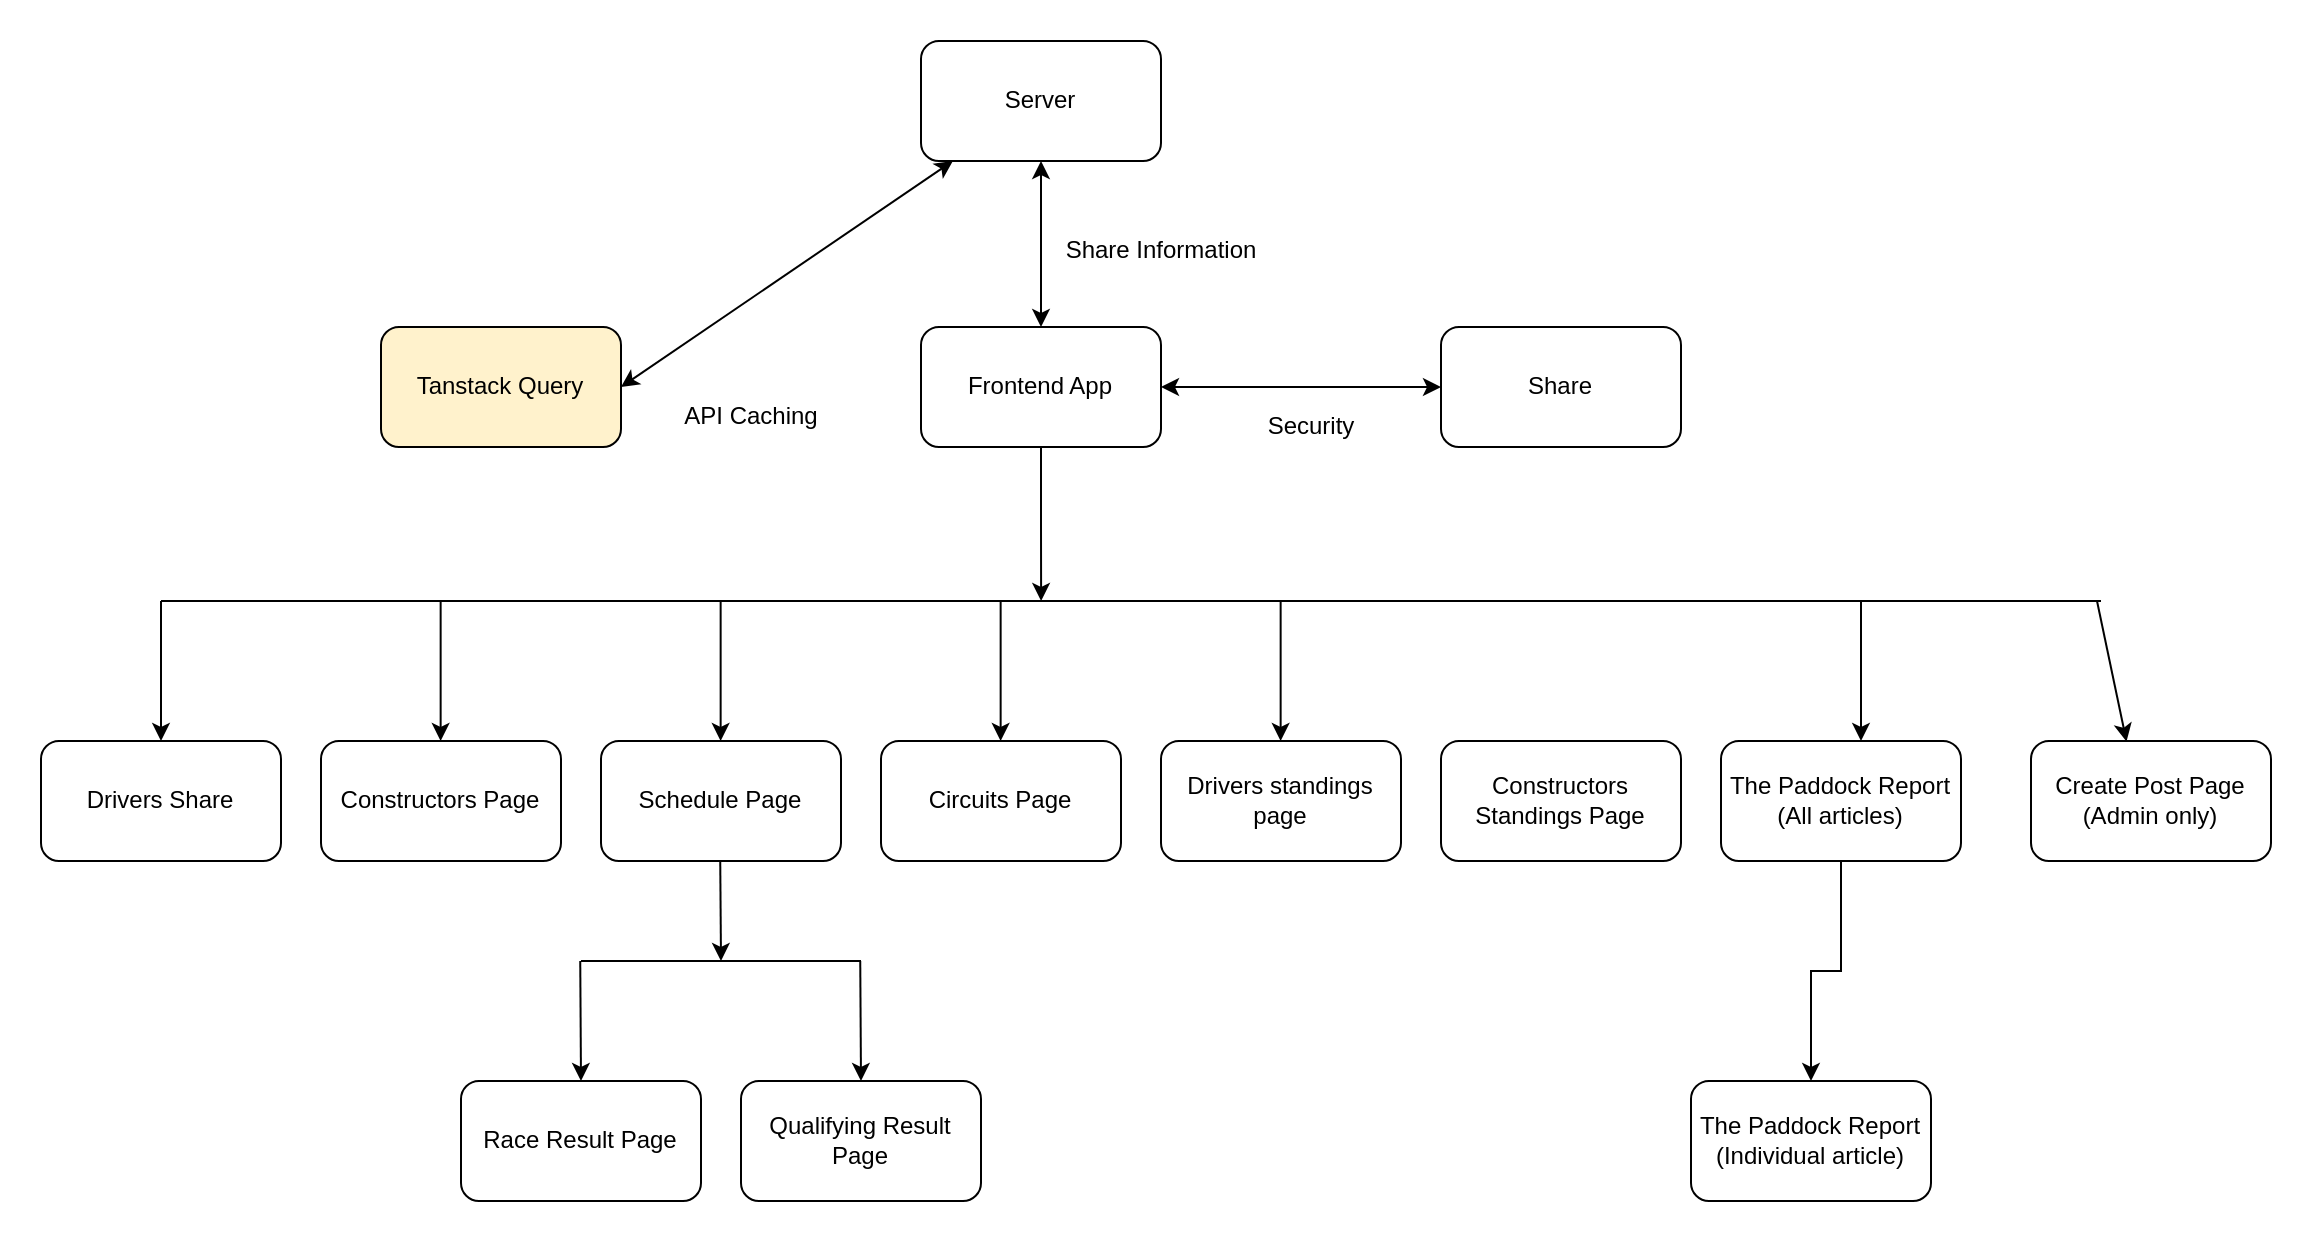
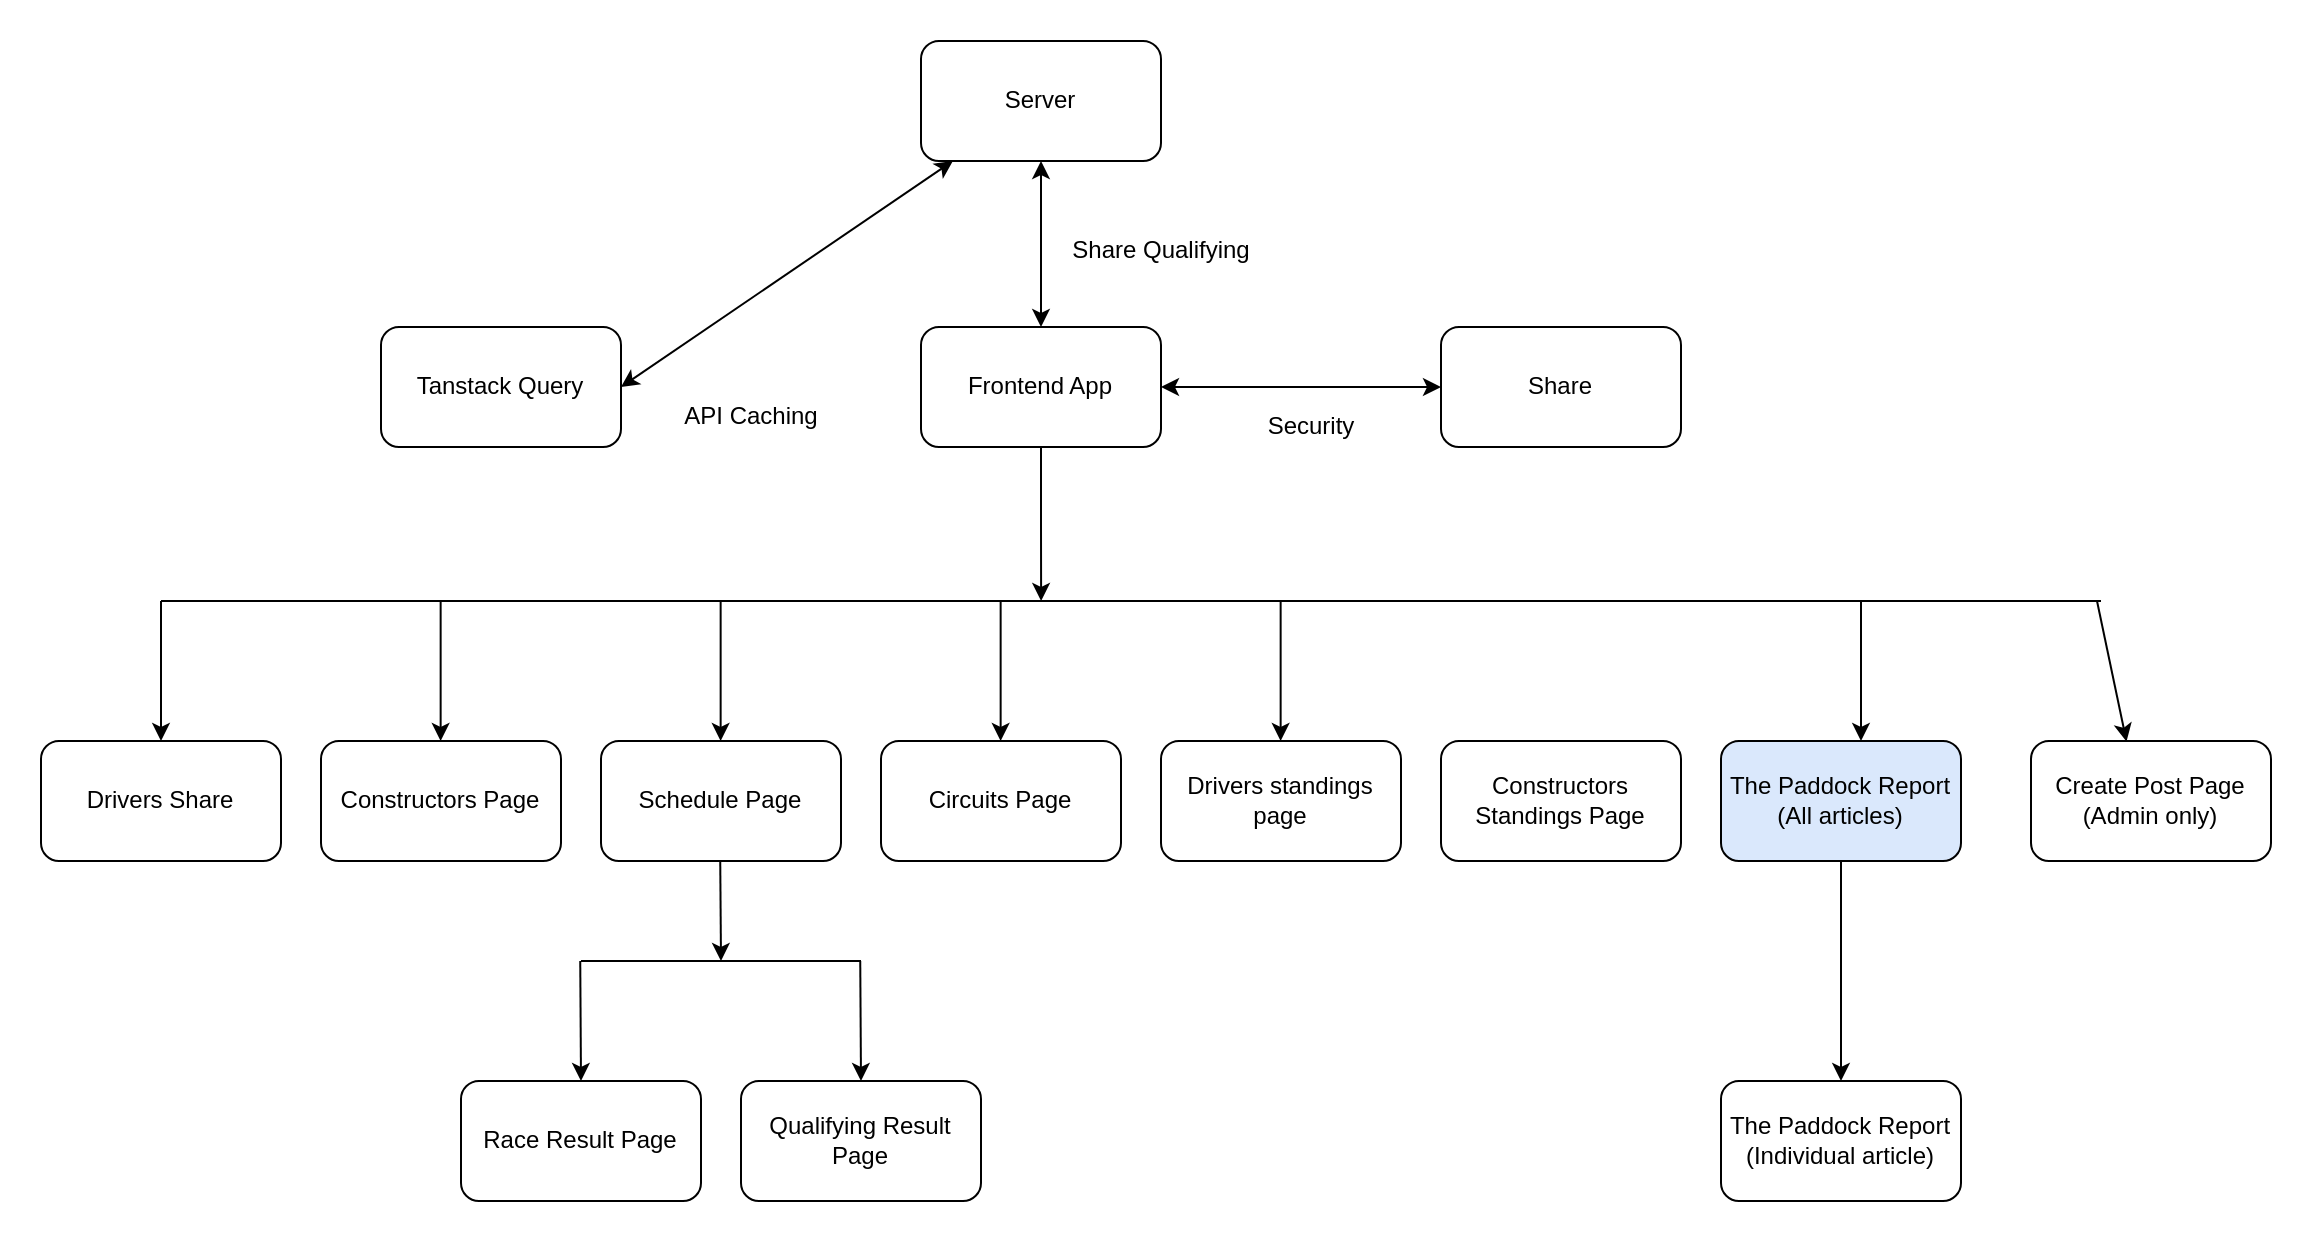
(1162, 251) -> (1162, 251)
(501, 387) -> (501, 387)
(1841, 801) -> (1841, 801)
(1811, 1141) -> (1841, 1141)
